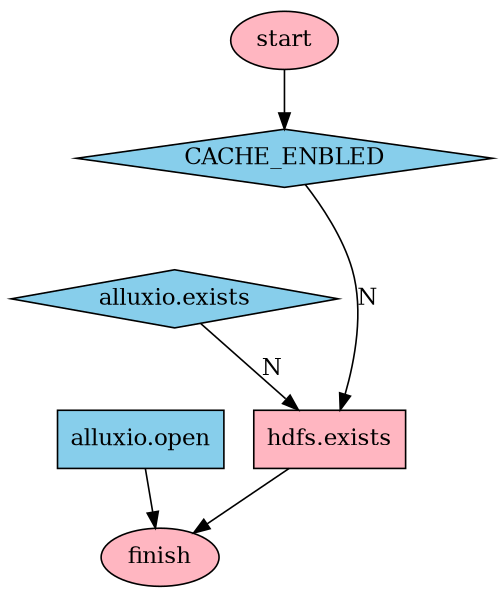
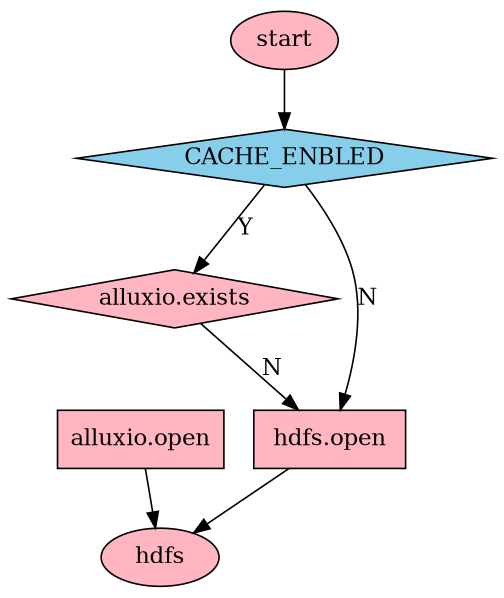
none -> (234, 223)
(175, 299) -> (175, 299)
(141, 439) -> (141, 439)
(330, 439) -> (330, 439)
(160, 557) -> (160, 557)
